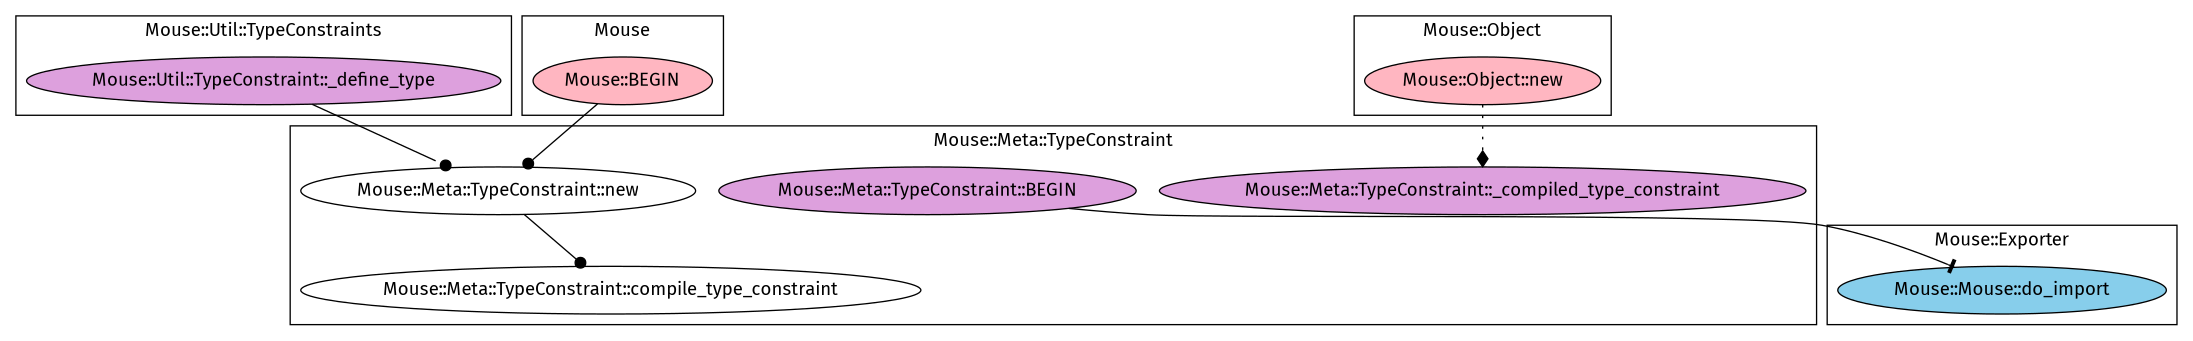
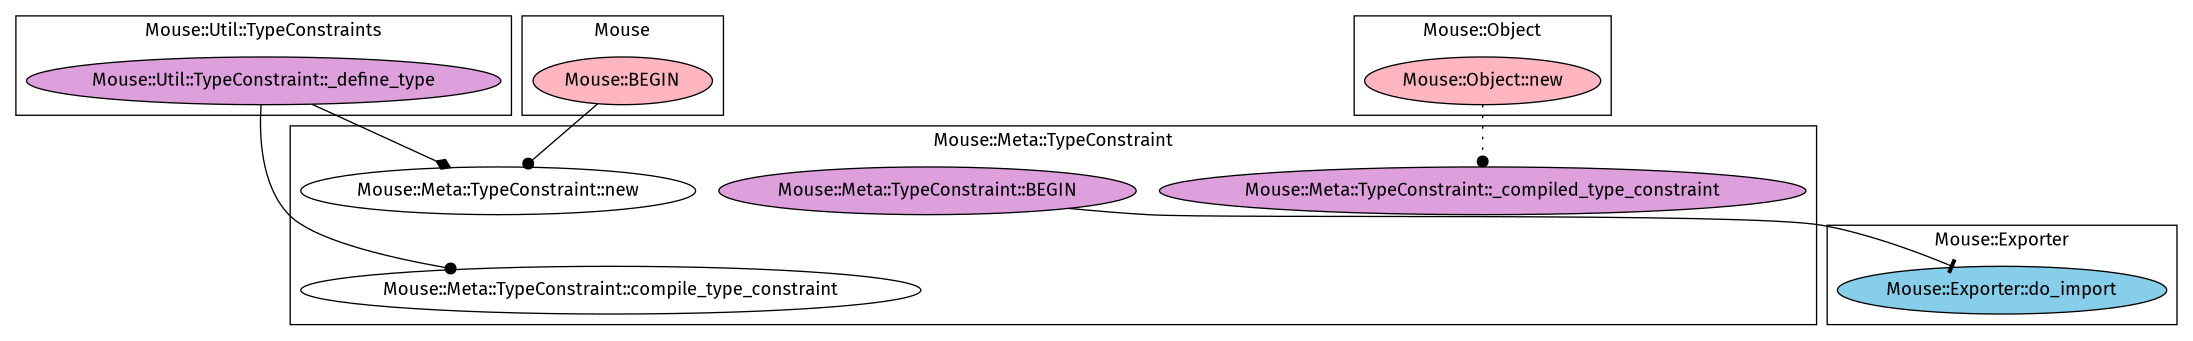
(377, 134) -> (377, 134)
(1483, 135) -> (1483, 135)
(550, 237) -> (309, 229)
(2002, 290) -> (2002, 290)
